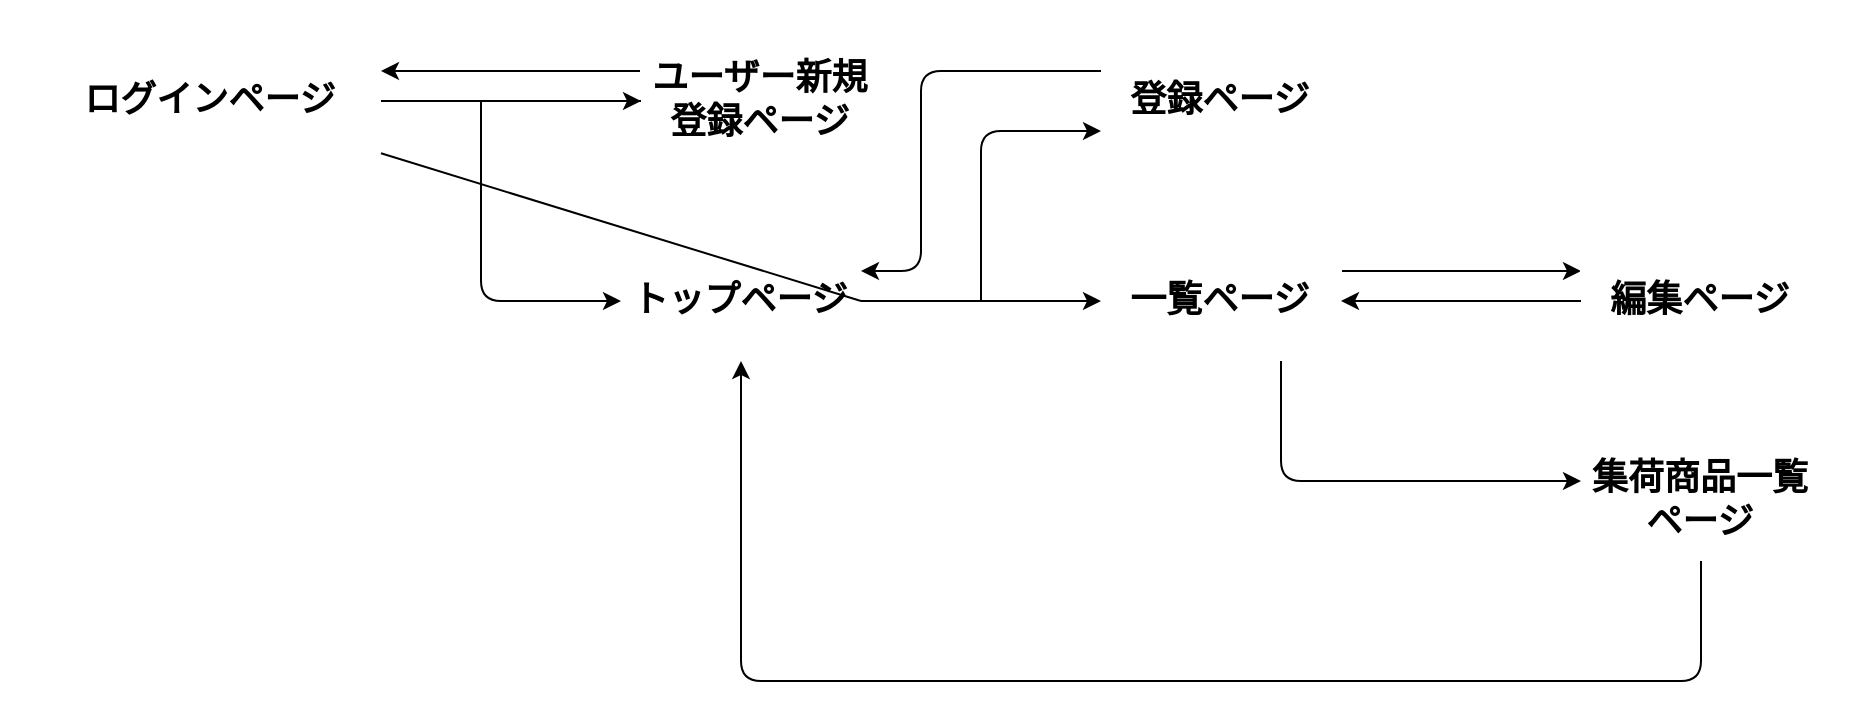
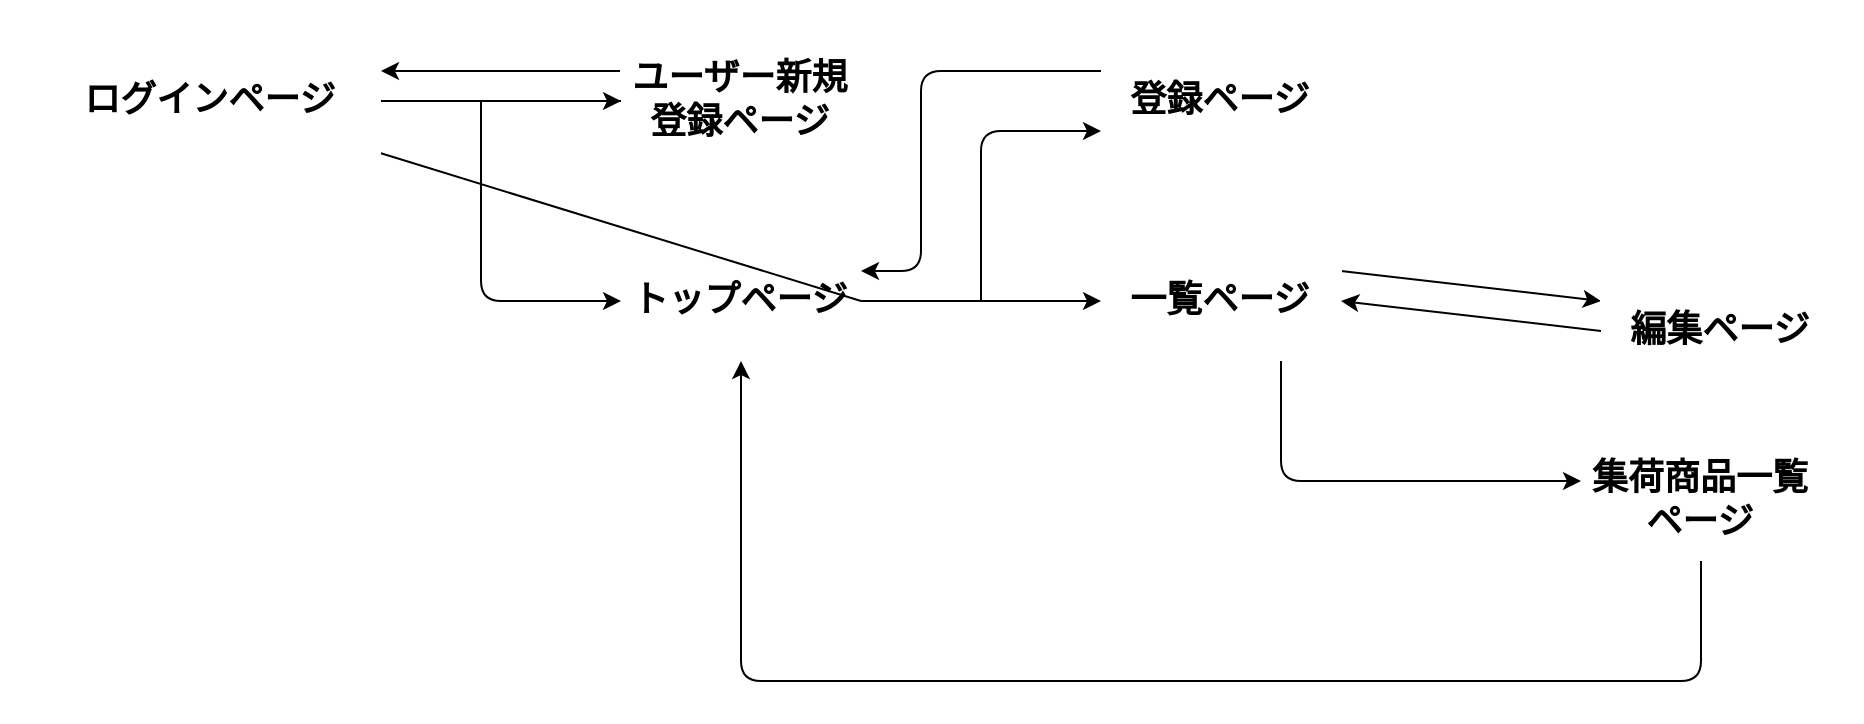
(761, 101) -> (741, 101)
(1701, 301) -> (1721, 331)
